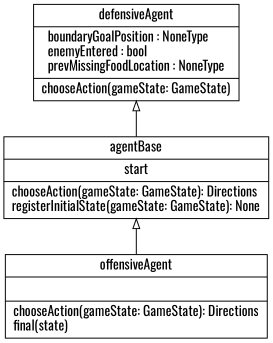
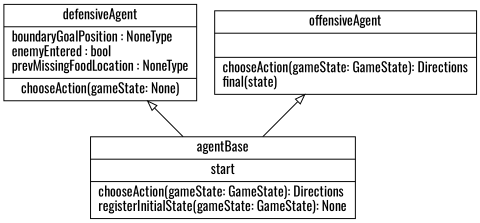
(136, 89) -> (100, 89)
(136, 242) -> (280, 119)
